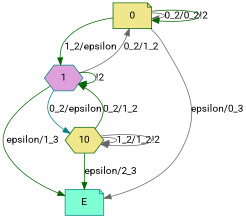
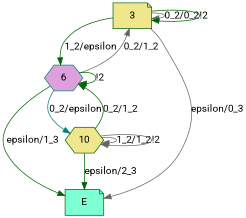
(132, 16) -> (132, 16)
(64, 78) -> (64, 78)
(84, 202) -> (84, 202)
